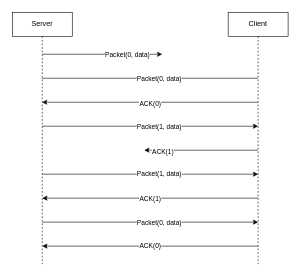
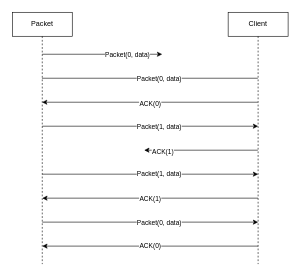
(42, 24) -> (42, 24)
